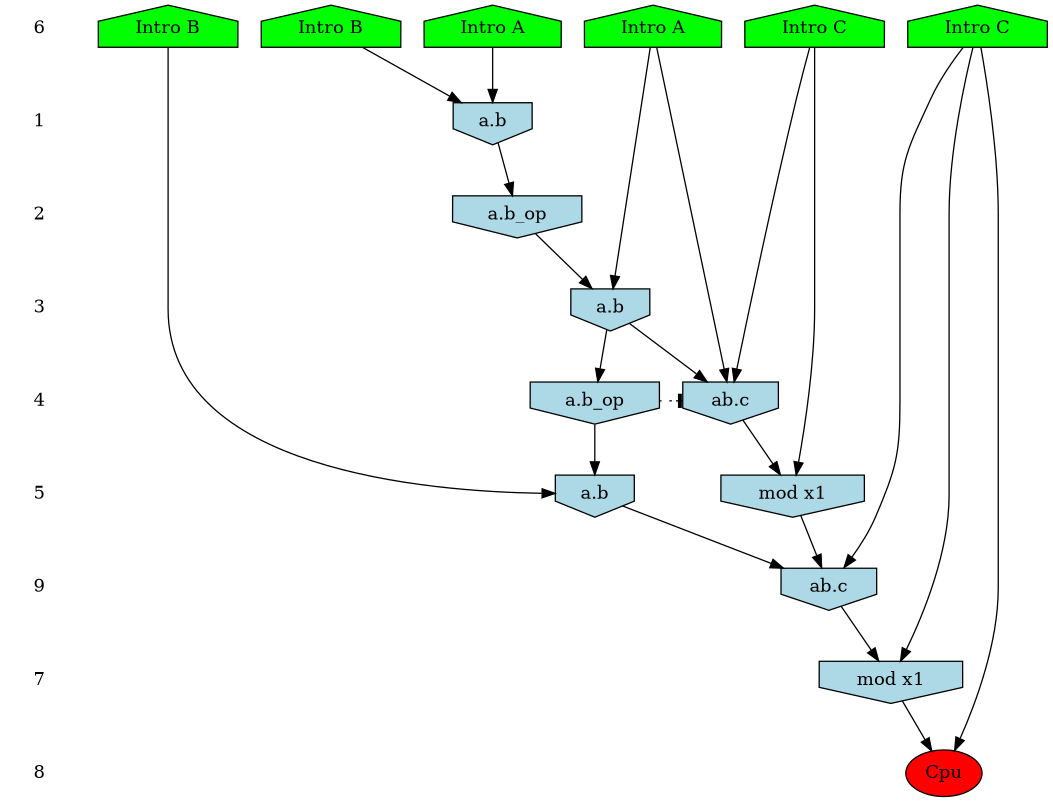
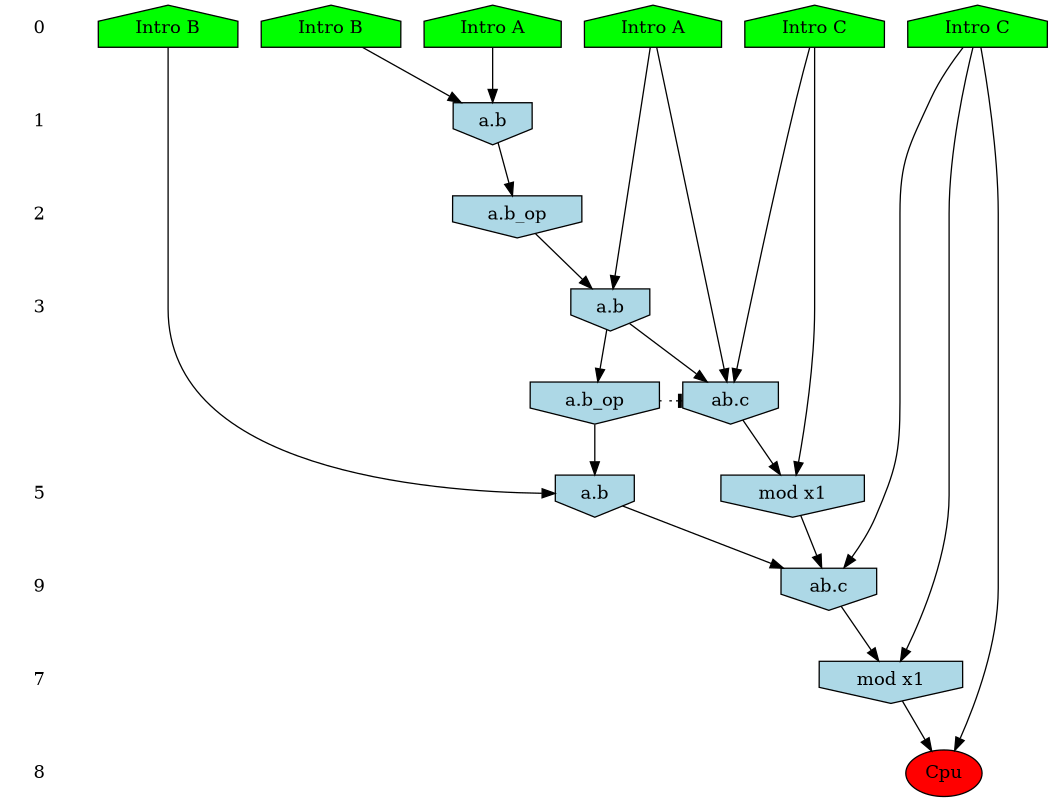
(40, 28) -> (40, 28)
(40, 401) -> none
